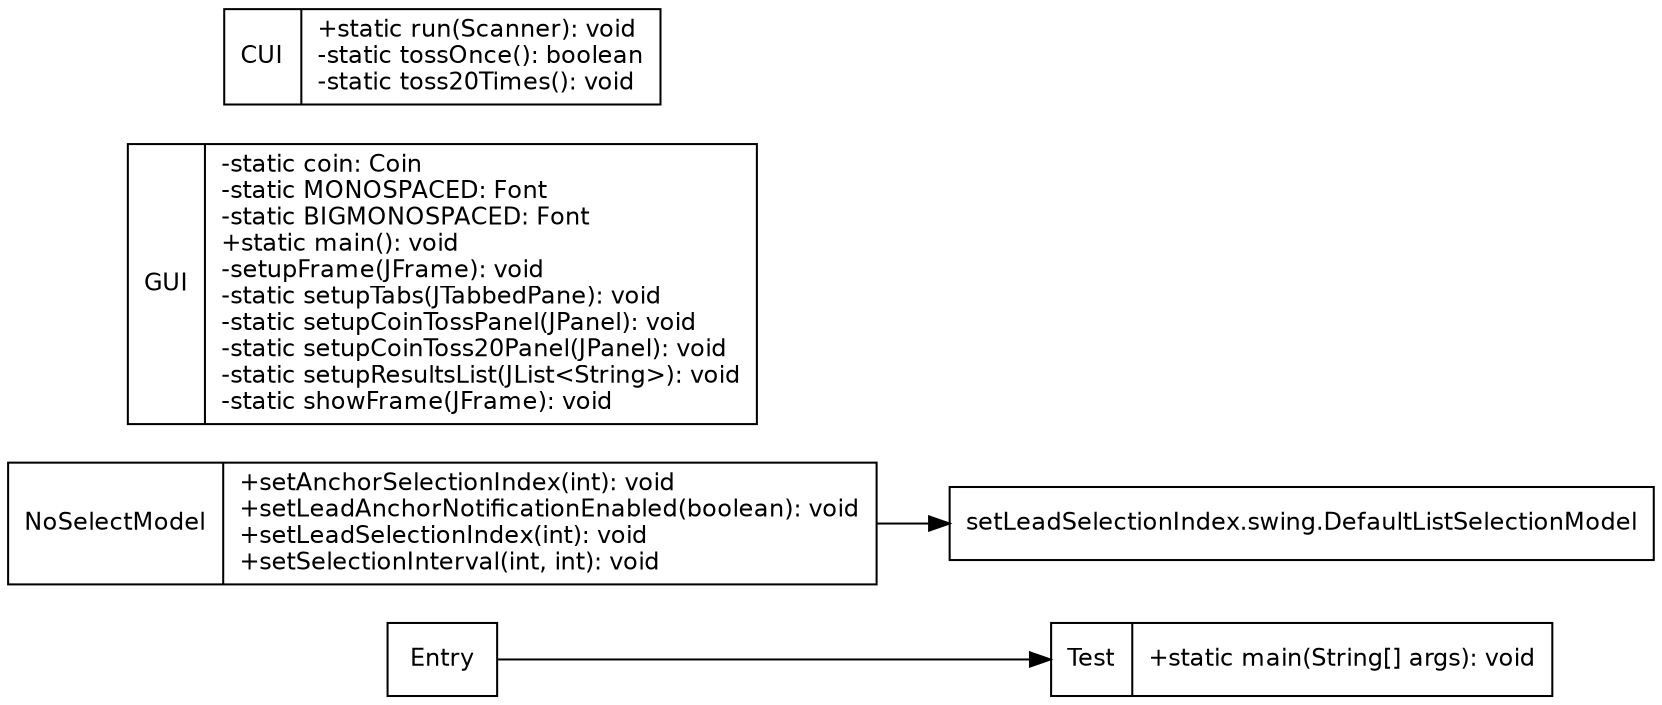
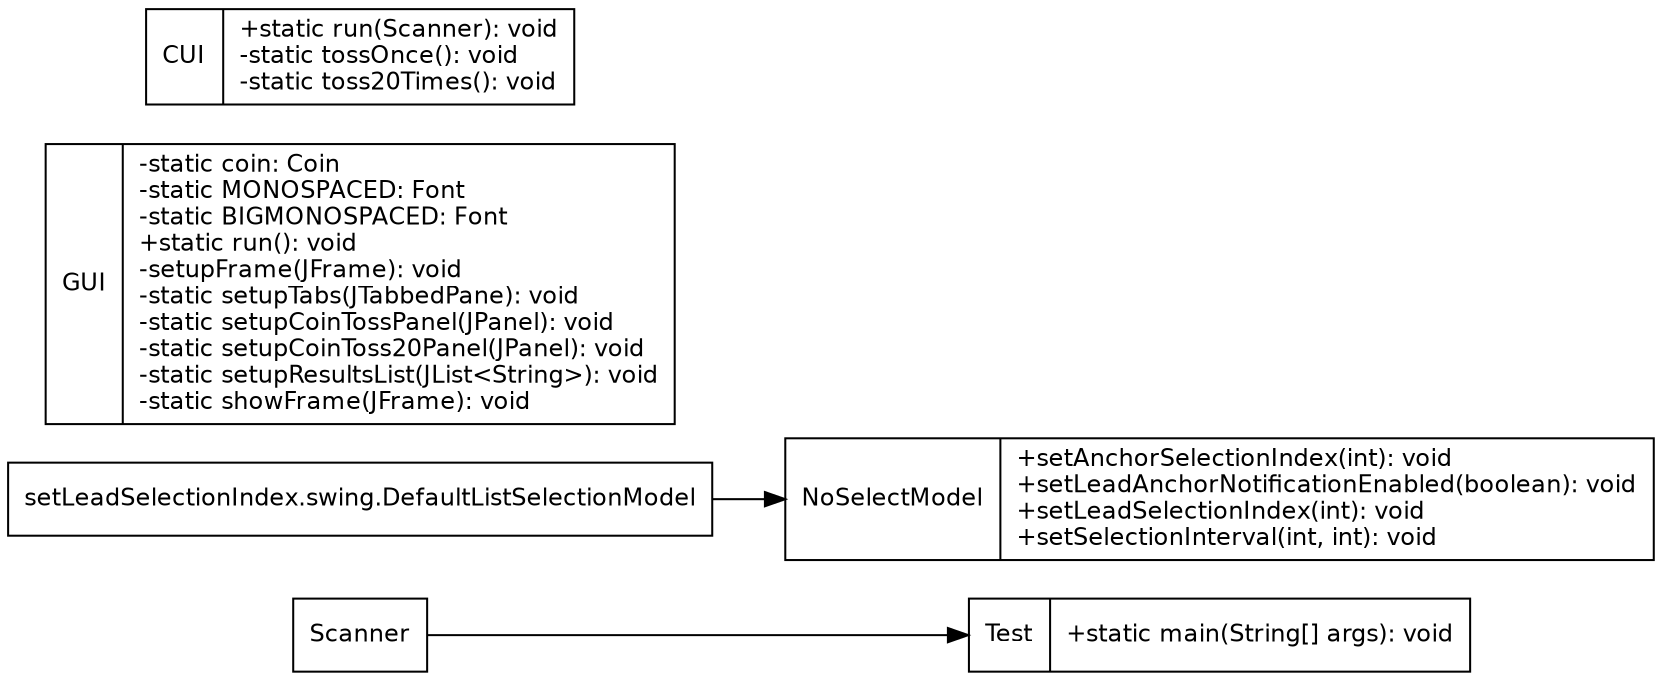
(481, 56) -> (379, 56)
(341, 244) -> (249, 244)
(903, 524) -> (739, 499)
(442, 659) -> (360, 635)
